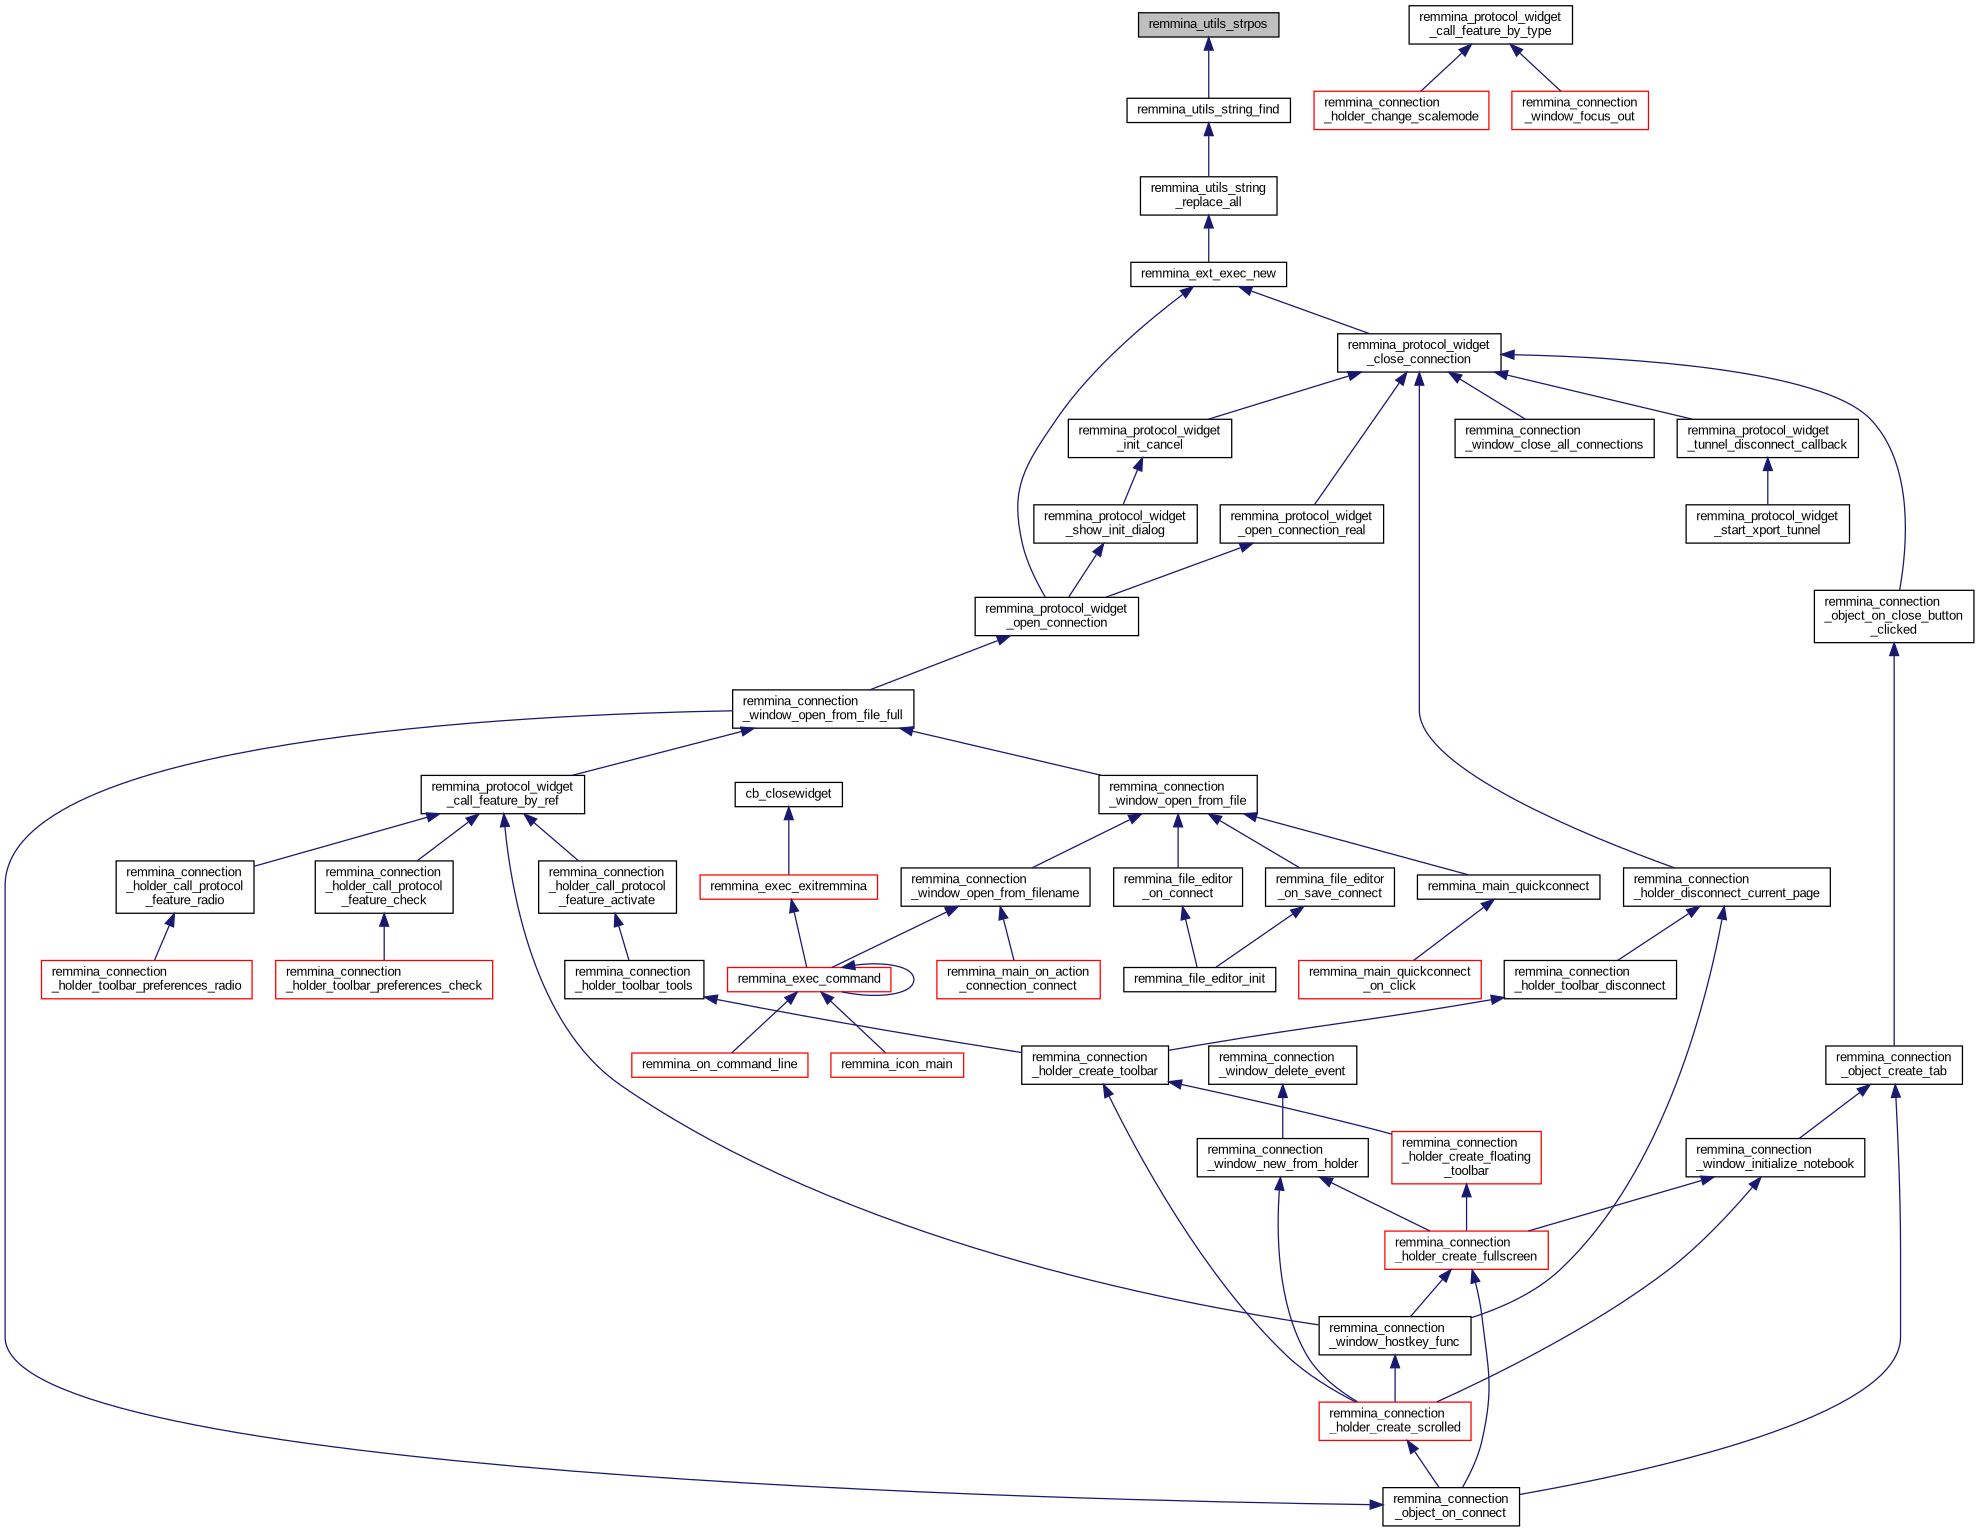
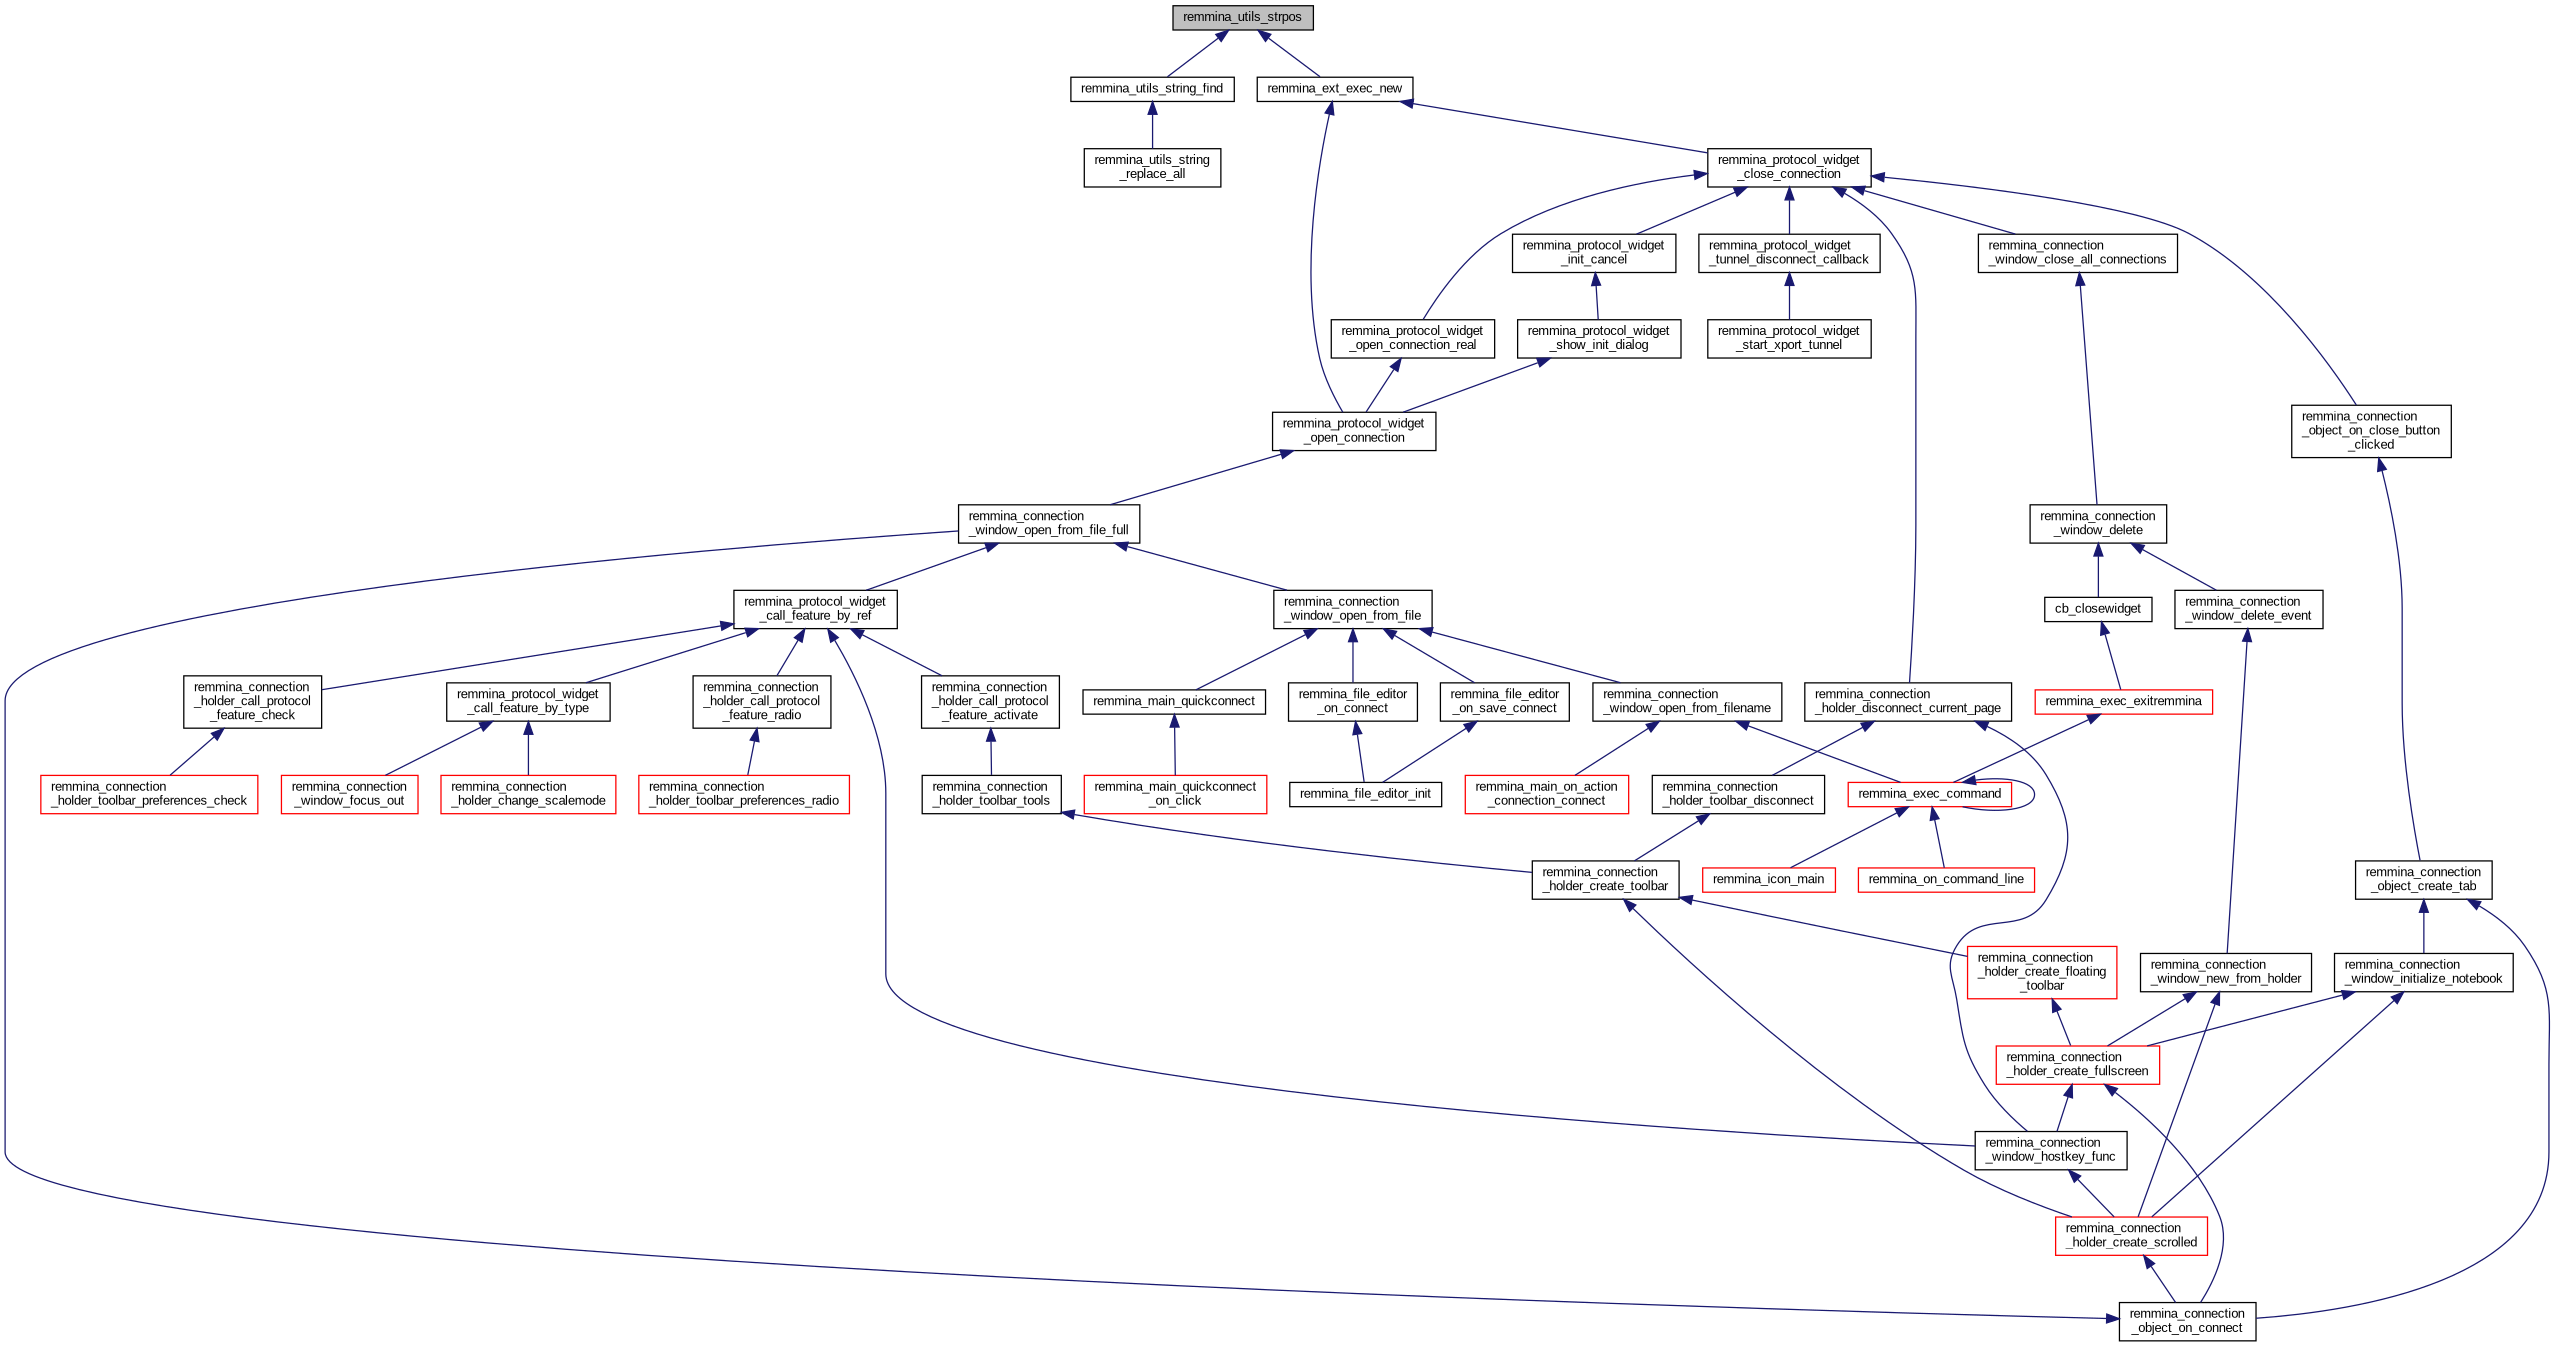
(1209, 245) -> (1294, 57)
none -> (2098, 524)
none -> (666, 658)
